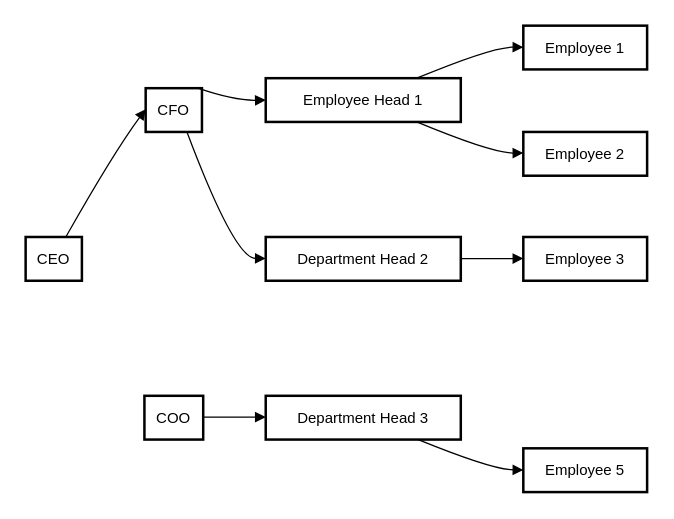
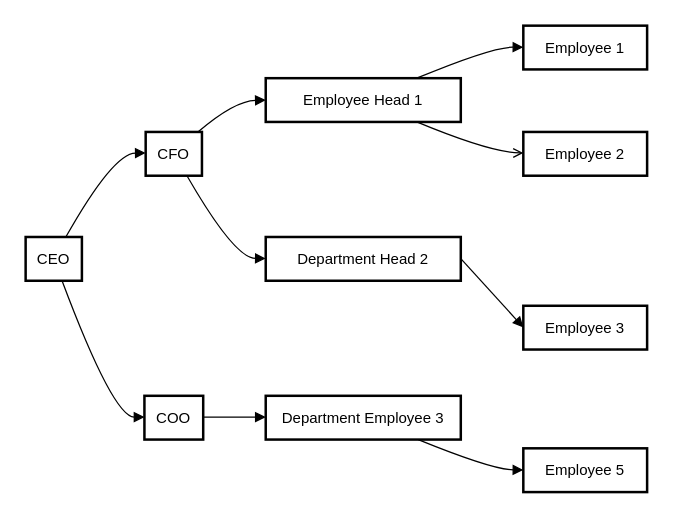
(174, 110) -> (174, 154)
(491, 149) -> (495, 149)
(585, 259) -> (585, 328)
none -> (91, 352)
(363, 418) -> (363, 418)
